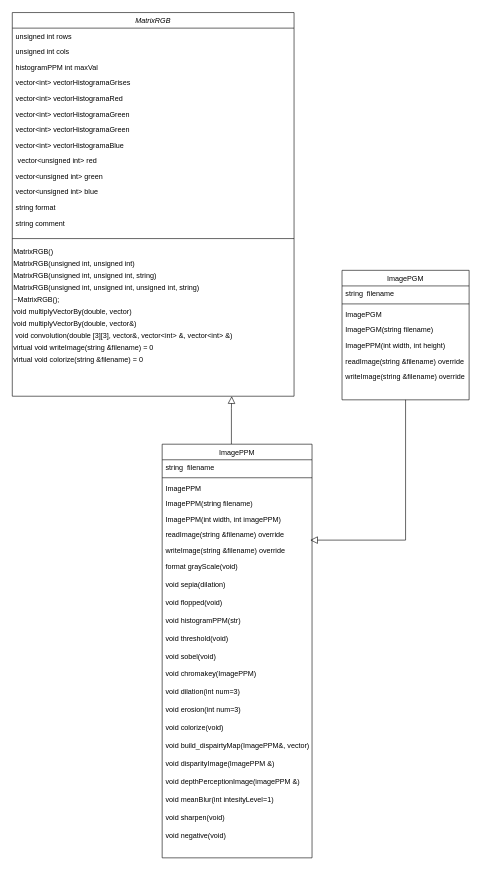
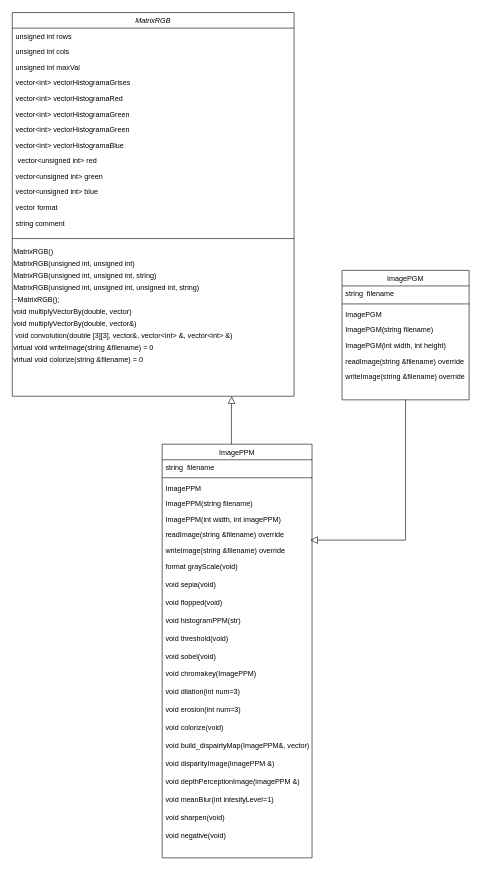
(57, 67) -> (49, 67)
(40, 208) -> (41, 208)
(401, 346) -> (401, 346)
(200, 584) -> (194, 584)
